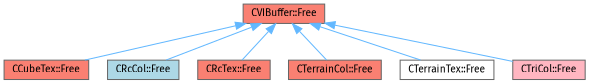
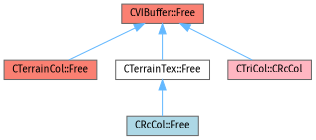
(209, 44) -> (163, 103)
(46, 70) -> none
(234, 70) -> none
(549, 70) -> (270, 70)
